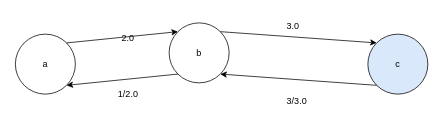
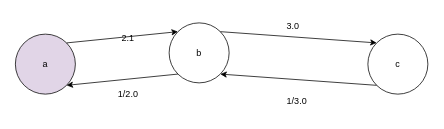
(128, 38) -> (128, 38)
(45, 64) -> (45, 64)
(398, 64) -> (398, 64)
(297, 102) -> (297, 102)
